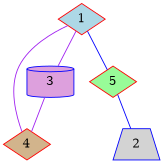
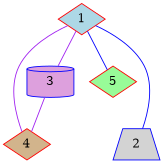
(124, 112) -> (144, 66)
